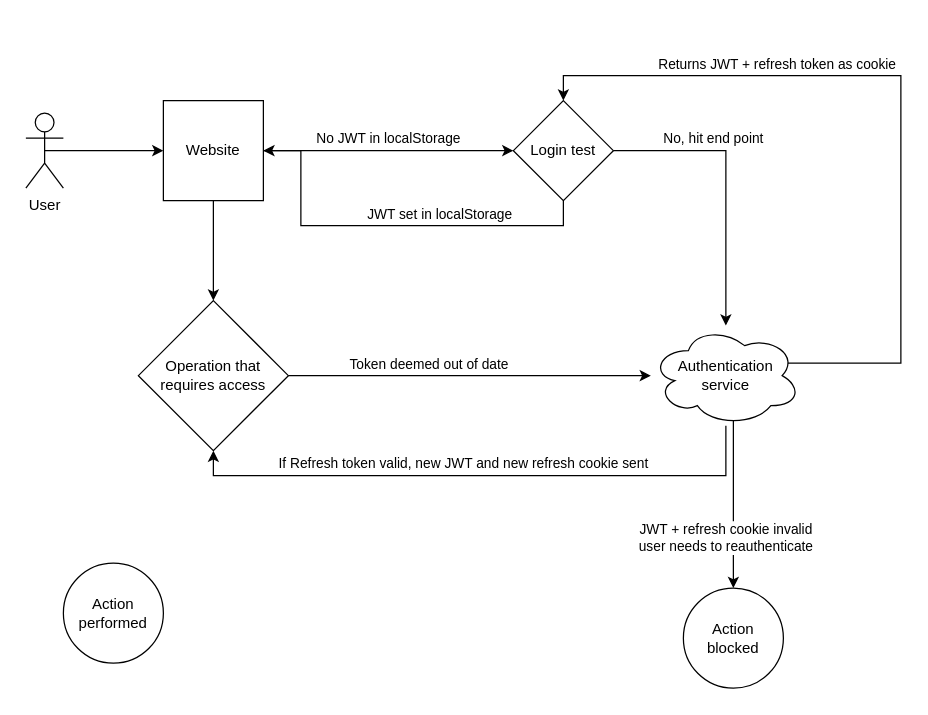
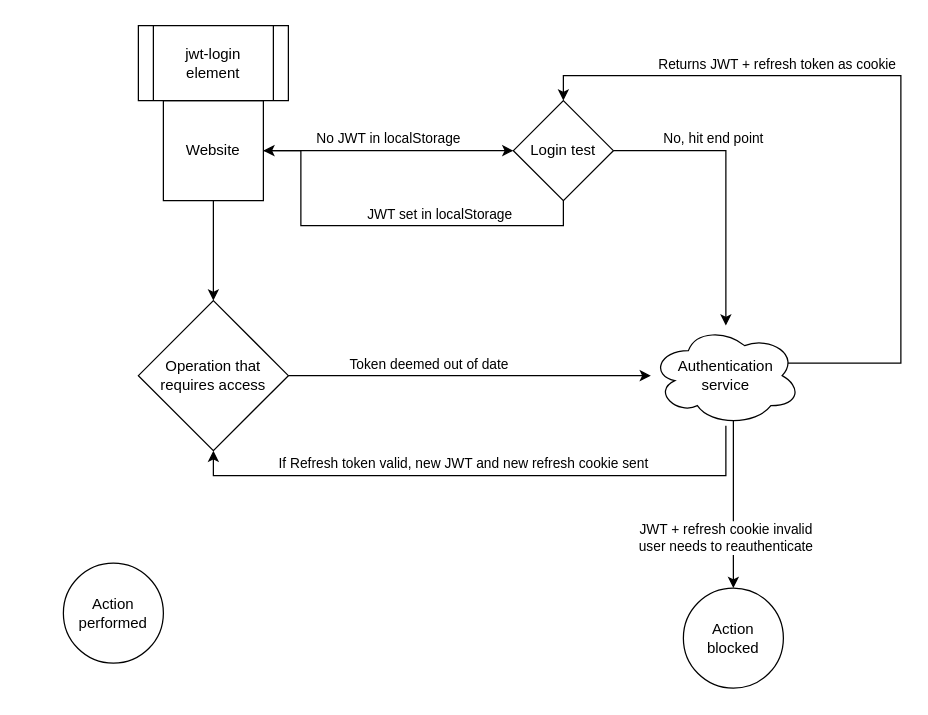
none -> (213, 63)
(44, 151) -> none
(101, 151) -> none
